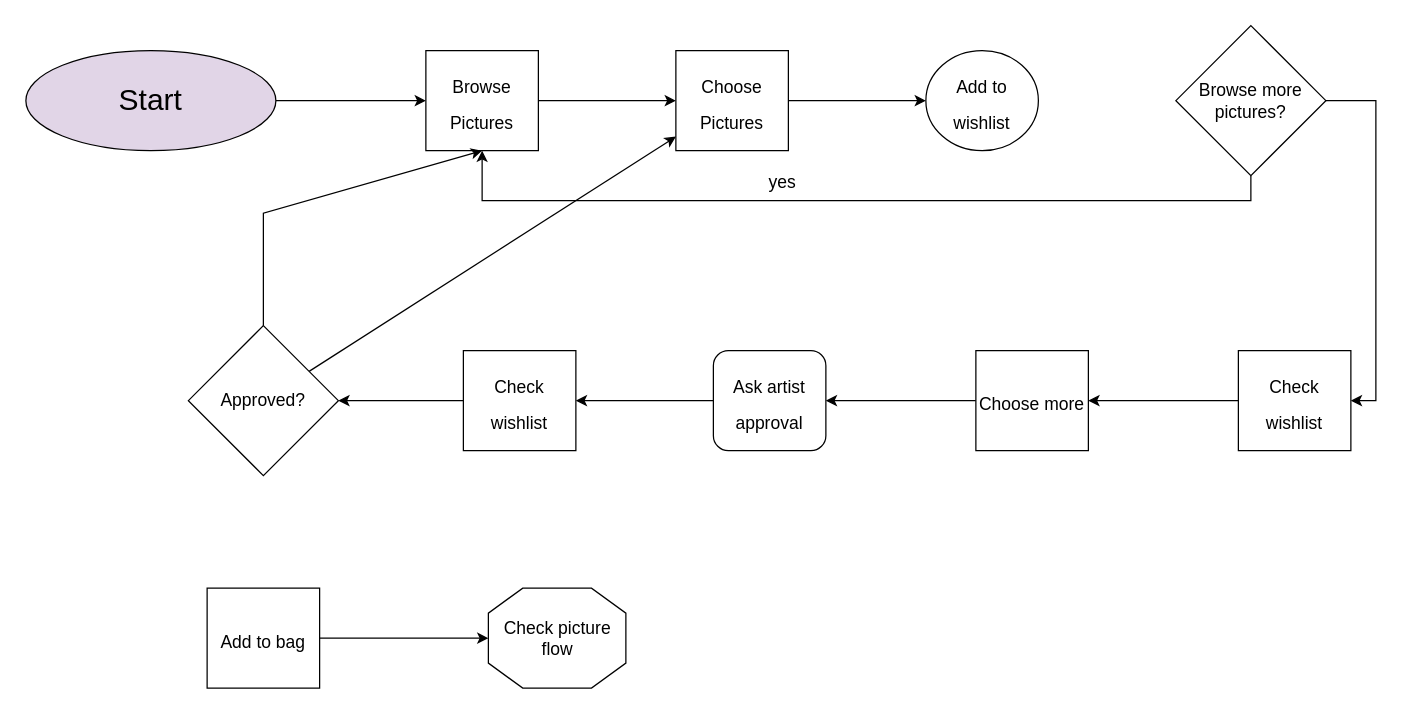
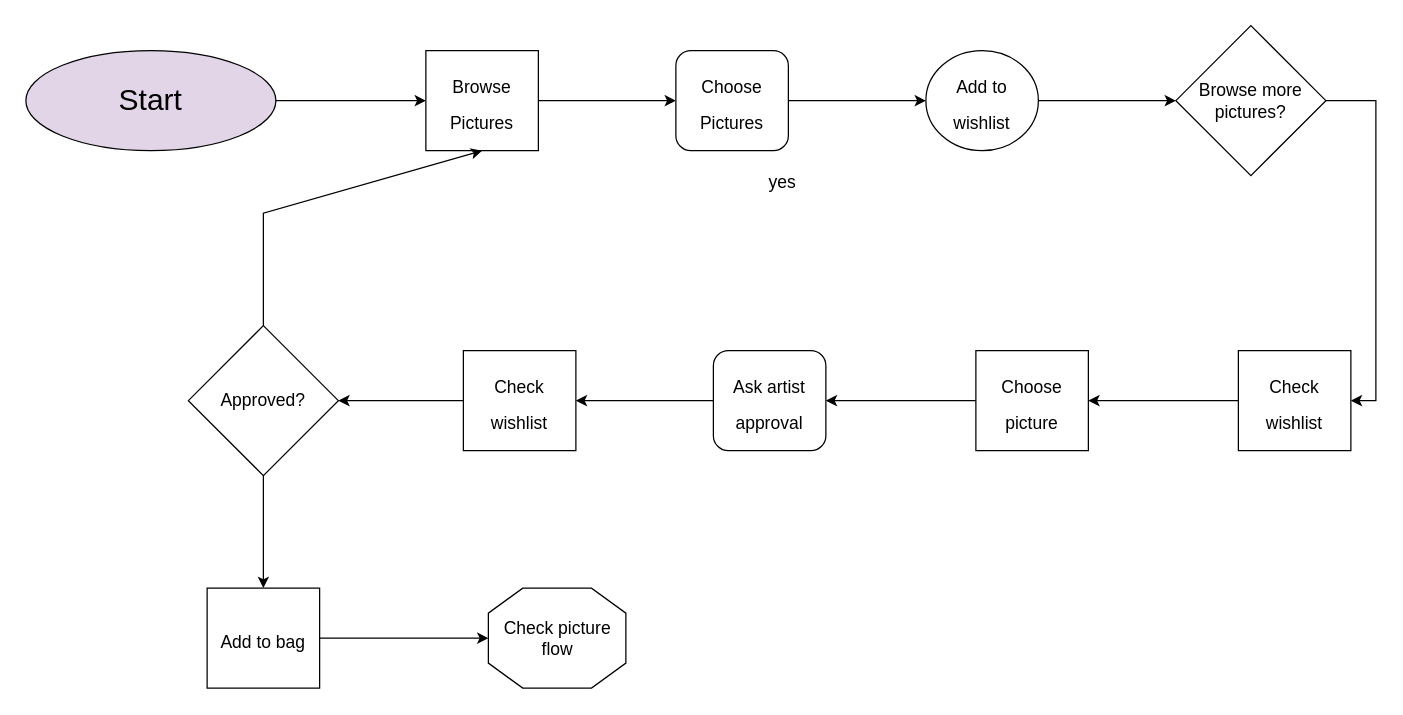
(732, 101) -> (732, 101)
none -> (1102, 101)
(927, 201) -> none
(441, 287) -> (263, 528)
(1032, 401) -> (1032, 401)
